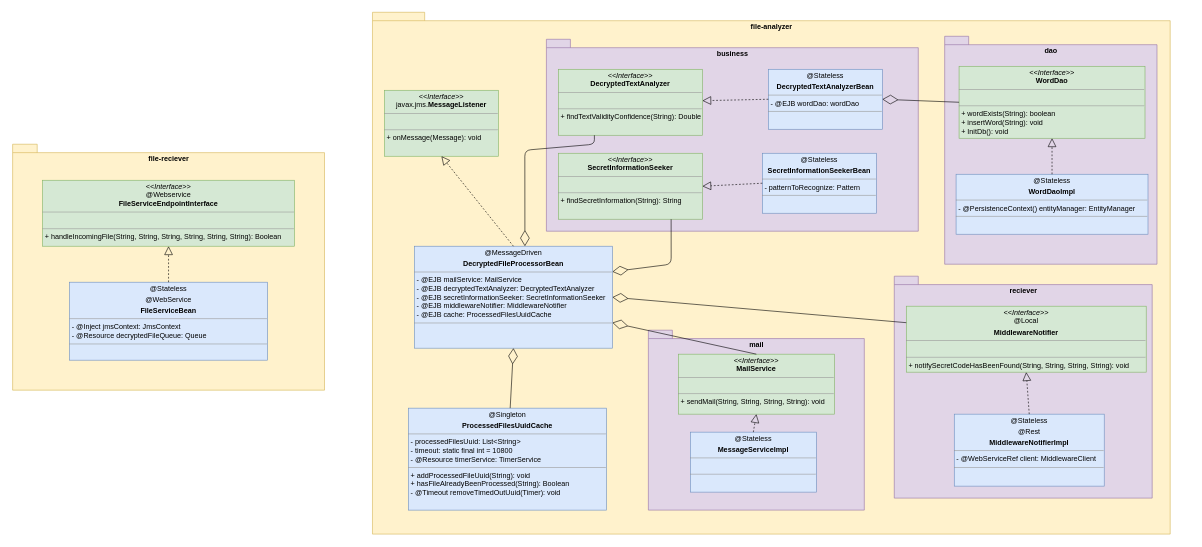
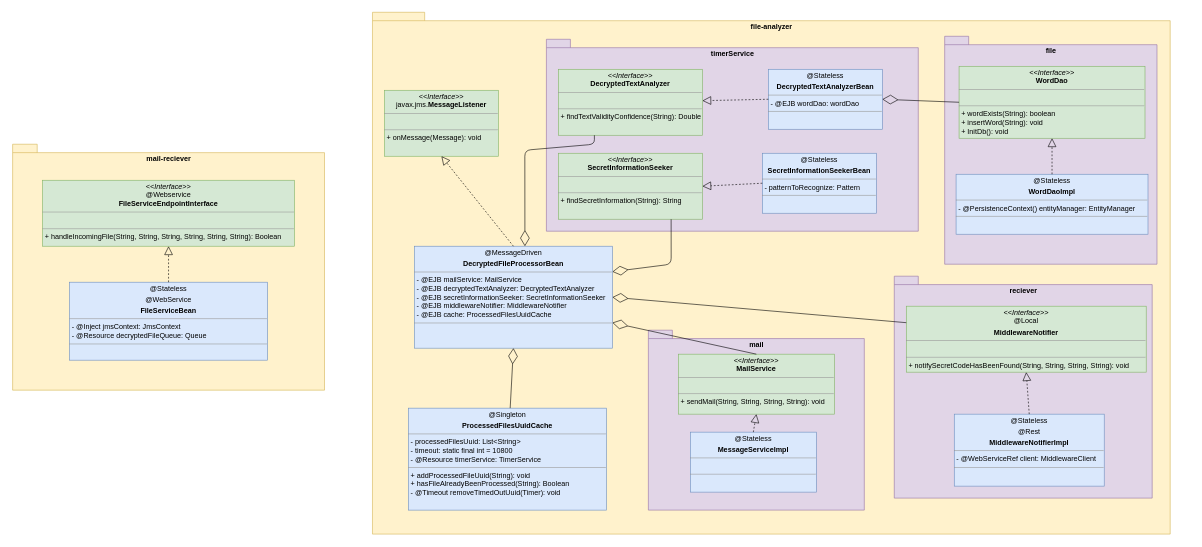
(1051, 51) -> (1051, 51)
(733, 54) -> (733, 54)
(169, 159) -> (169, 159)
